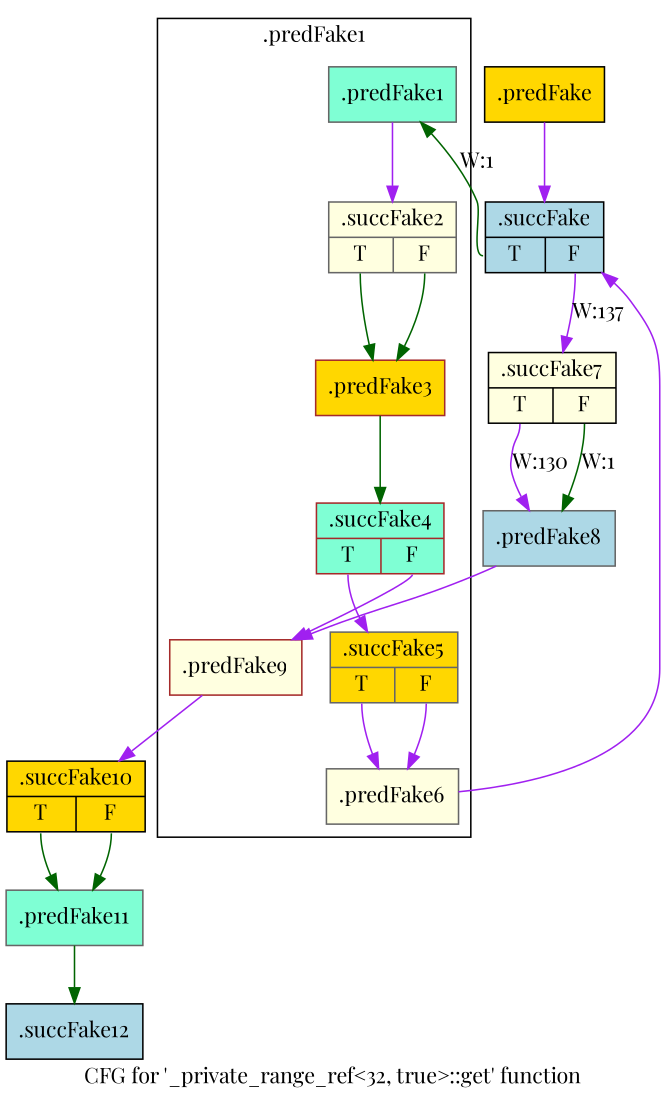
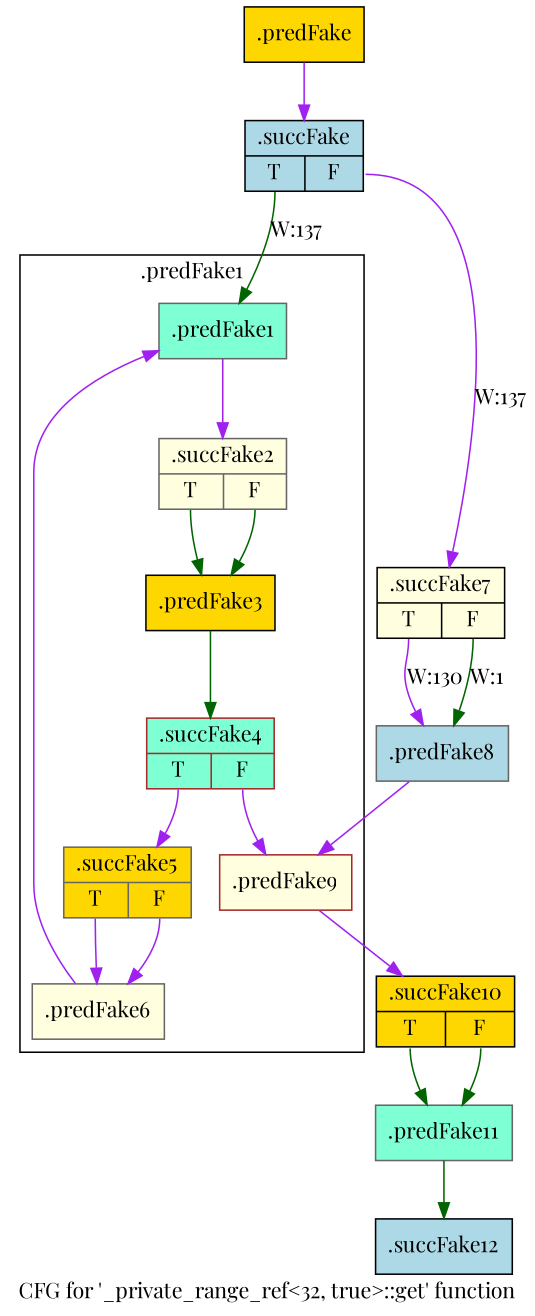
(477, 162) -> (296, 231)
(380, 388) -> (210, 603)
(660, 598) -> (34, 648)
